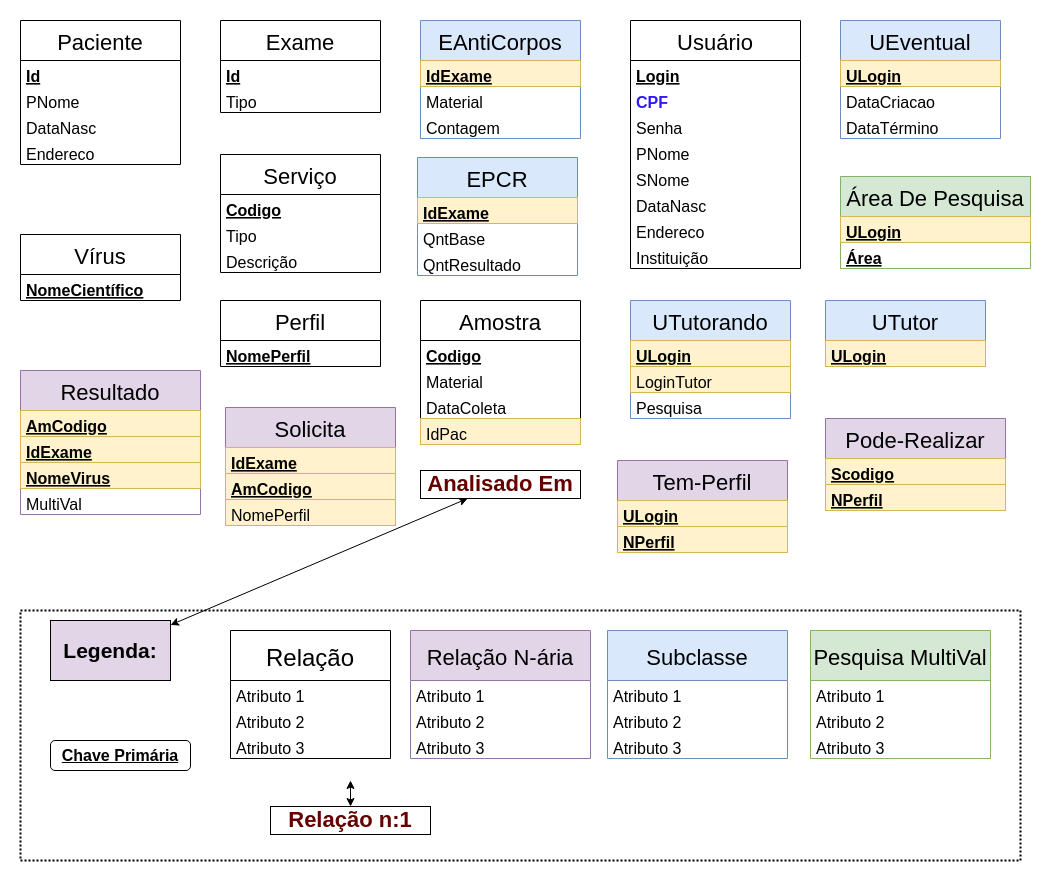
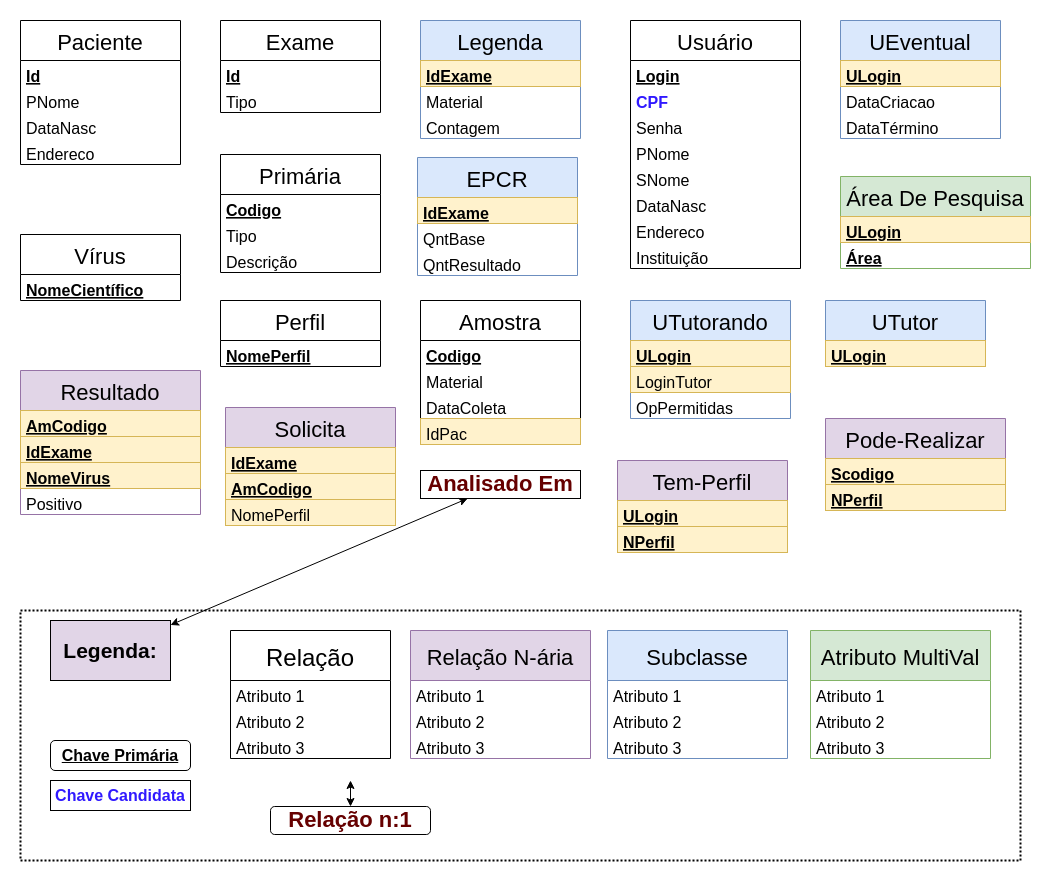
(500, 43) -> (500, 43)
(300, 177) -> (300, 177)
(670, 409) -> (686, 409)
(56, 505) -> (58, 505)
(900, 658) -> (900, 658)
none -> (121, 796)
(351, 821) -> (351, 821)
